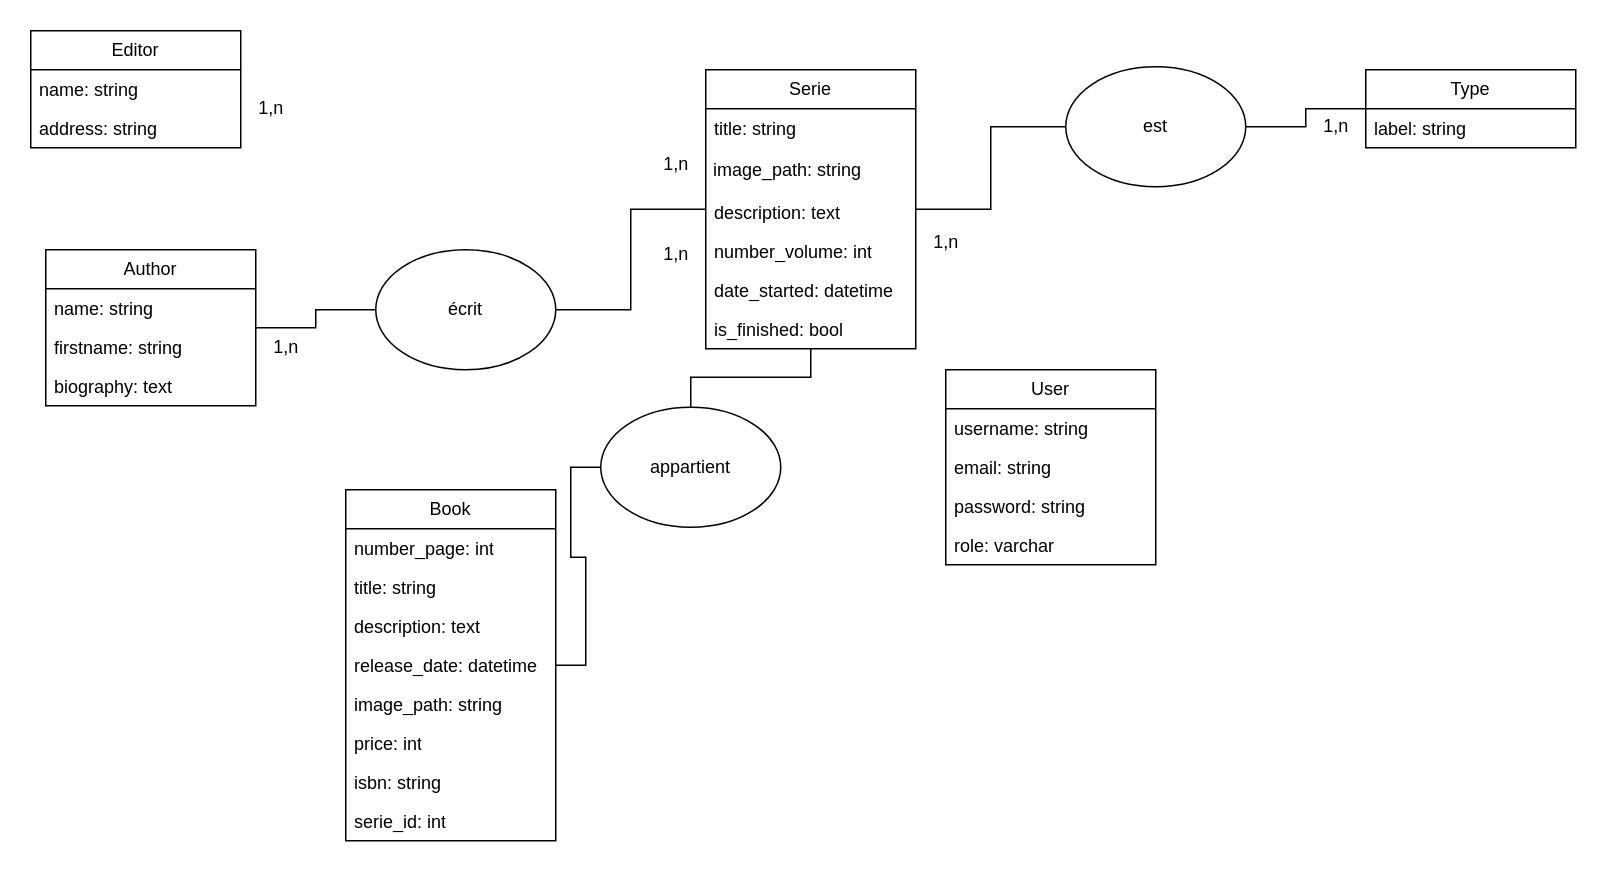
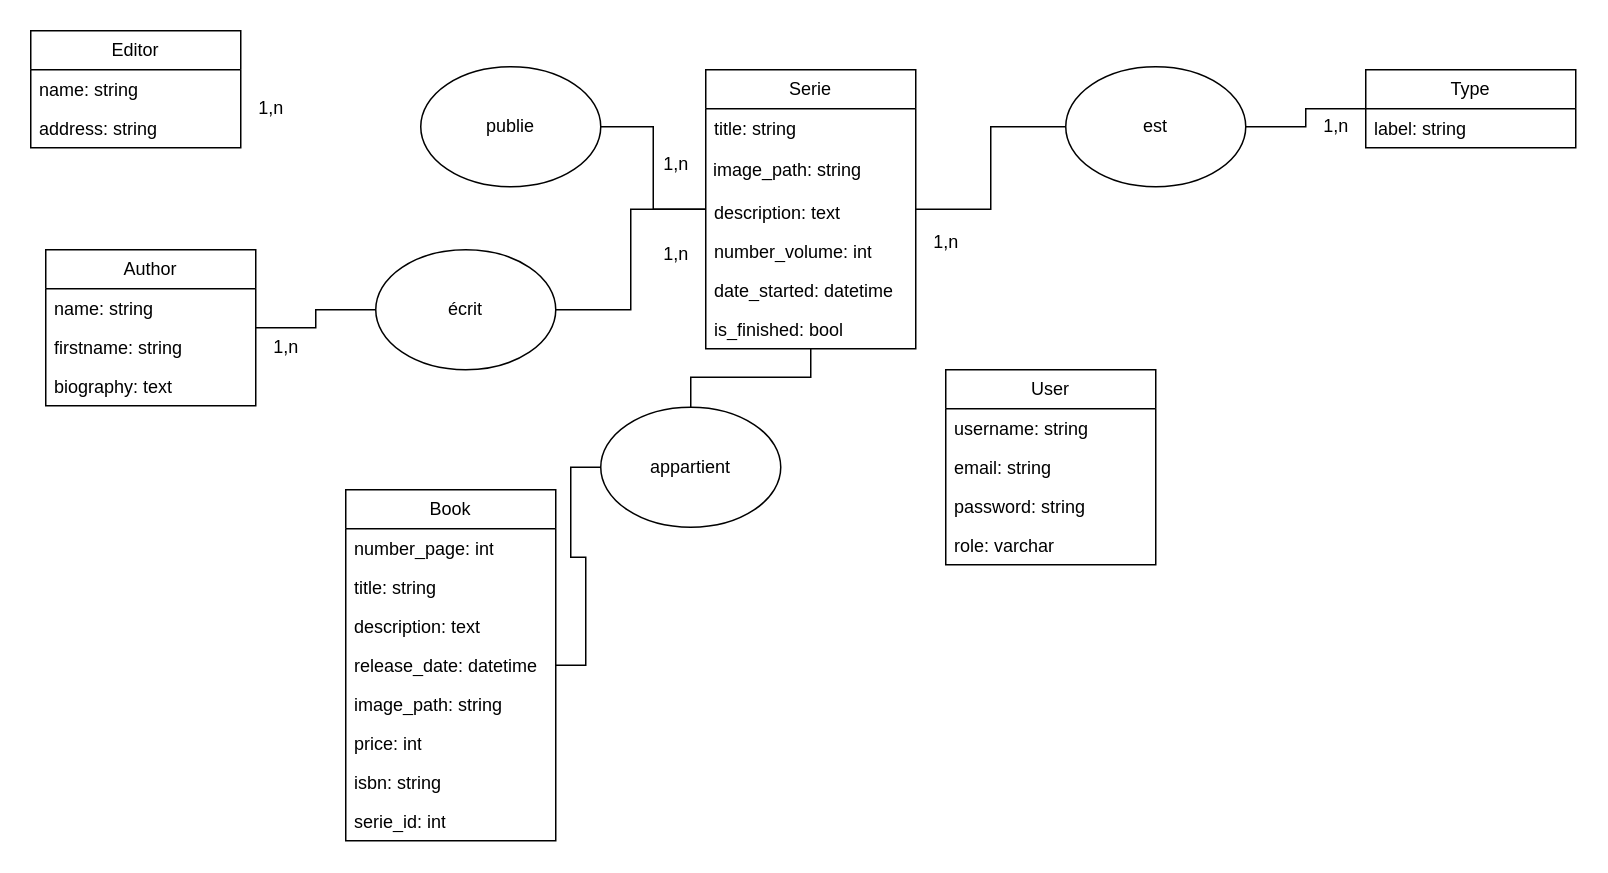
none -> (511, 127)
none -> (653, 141)
